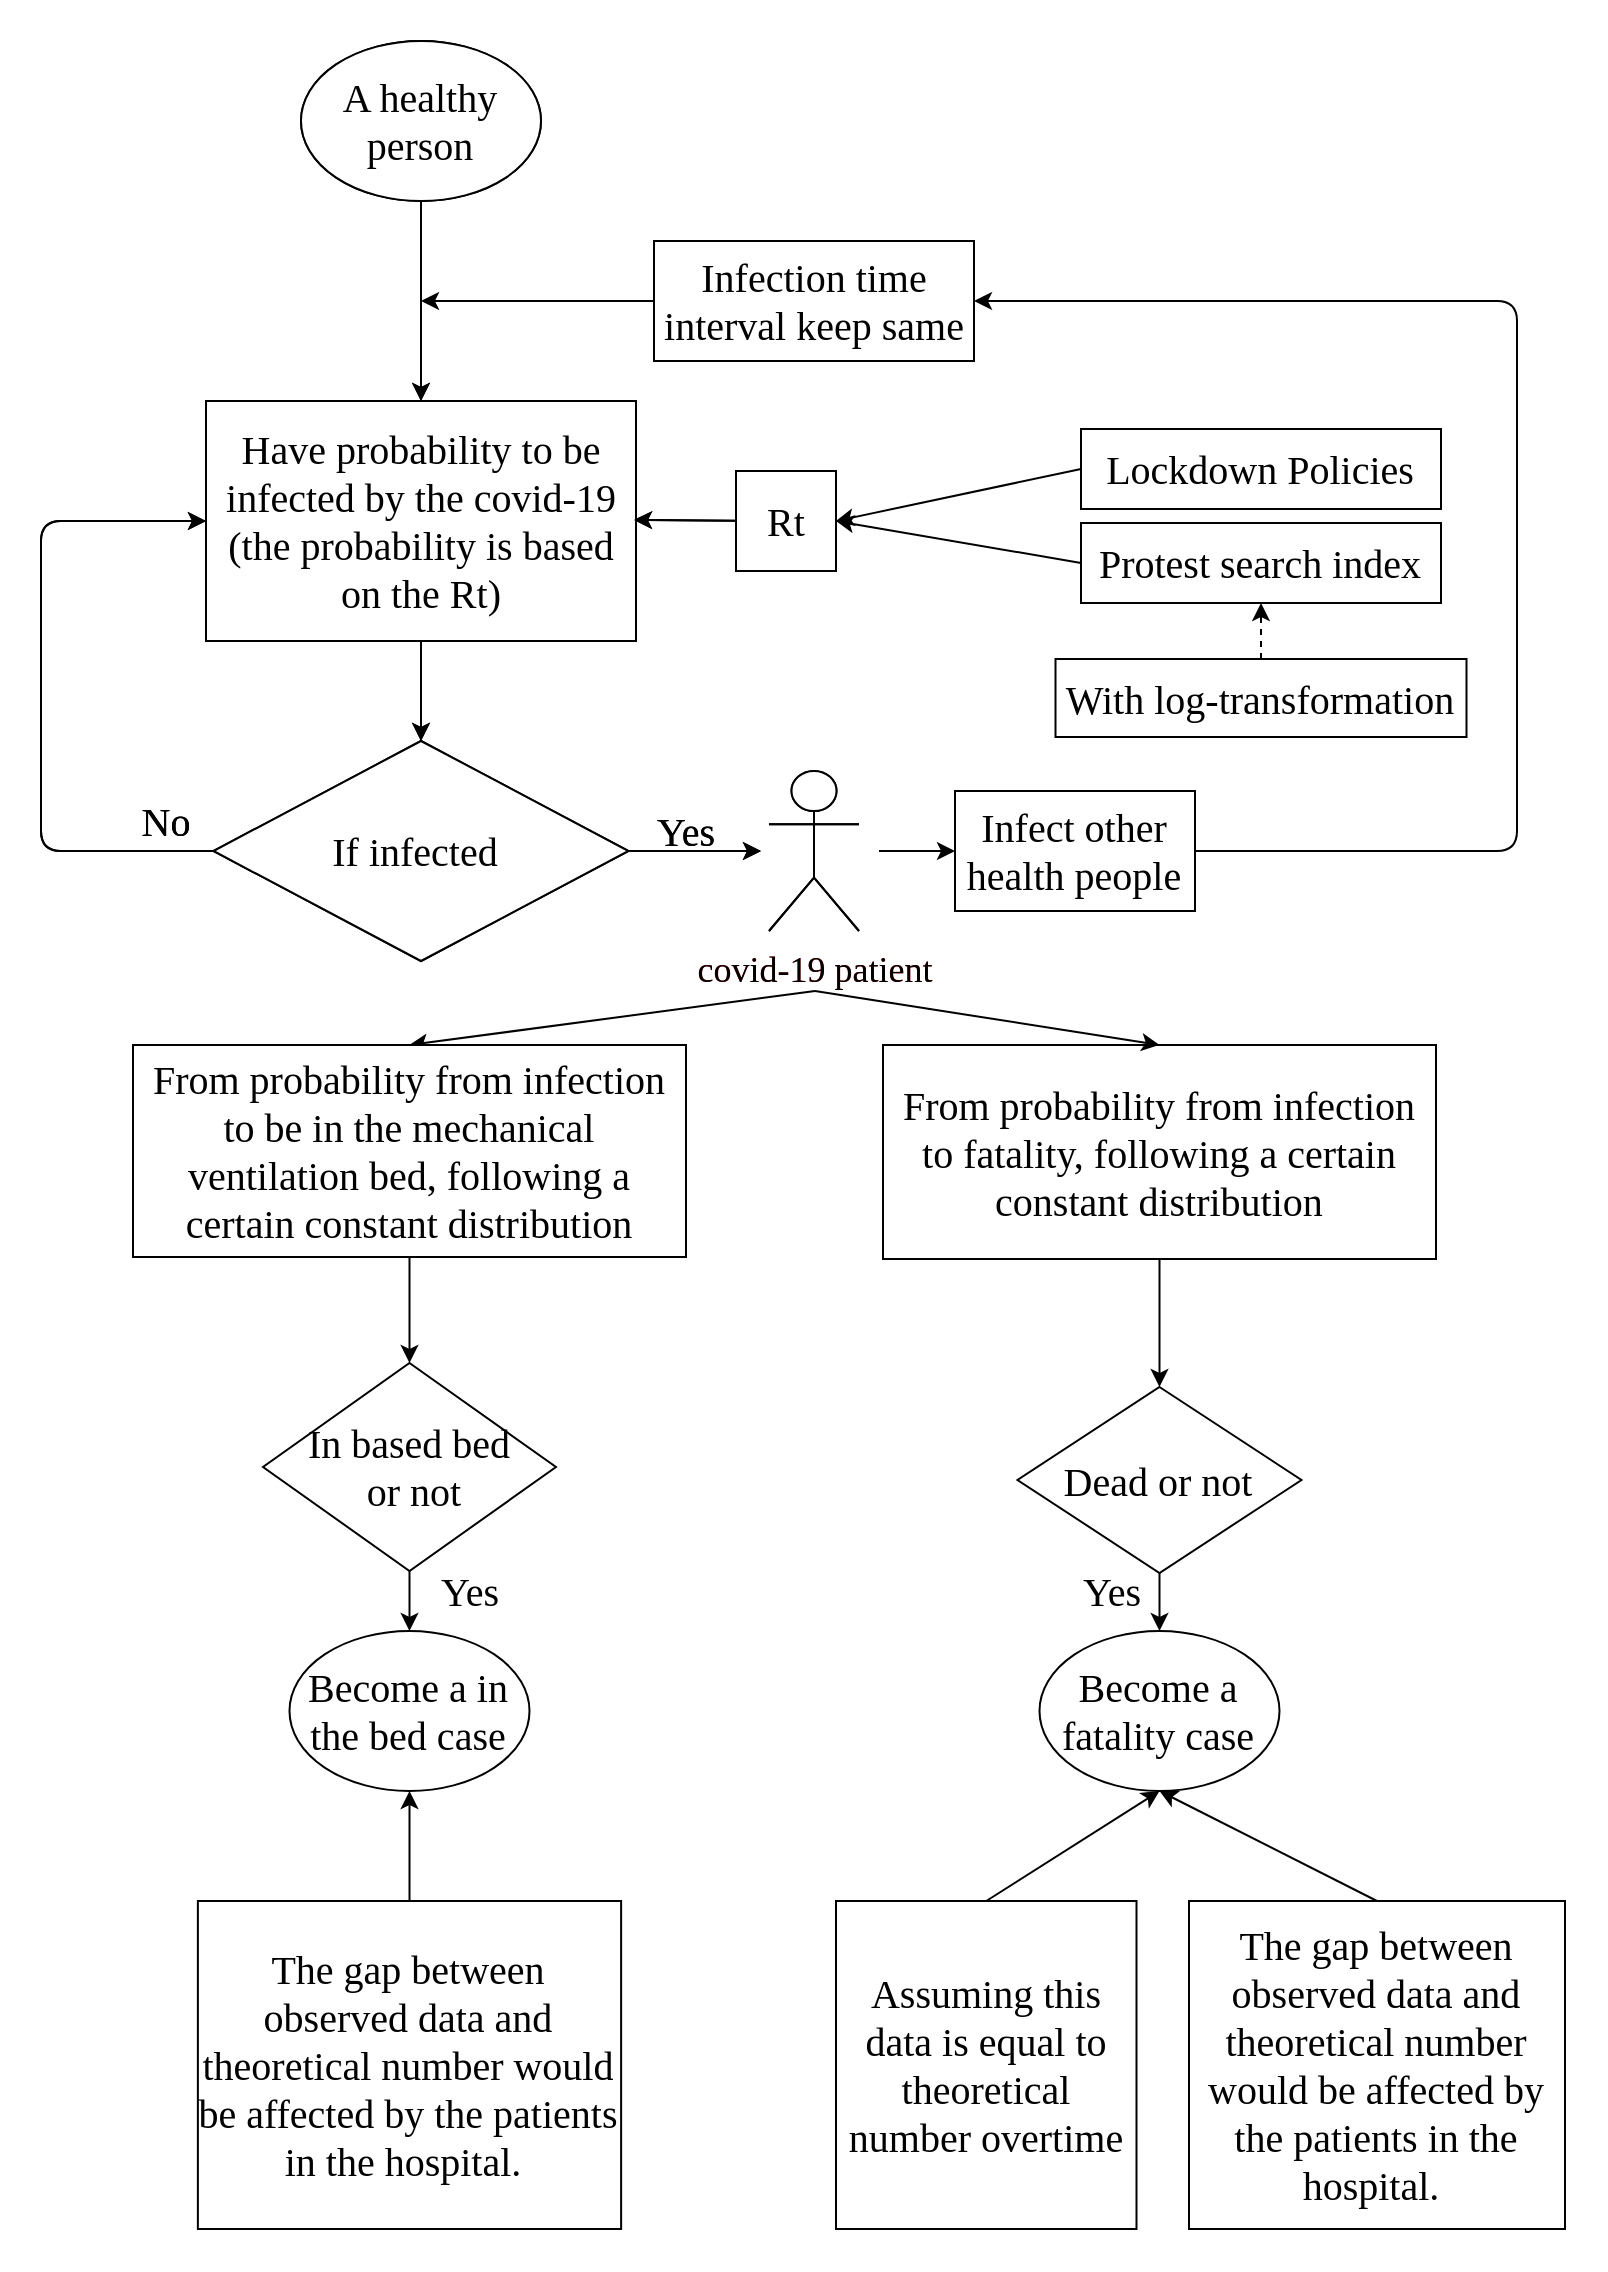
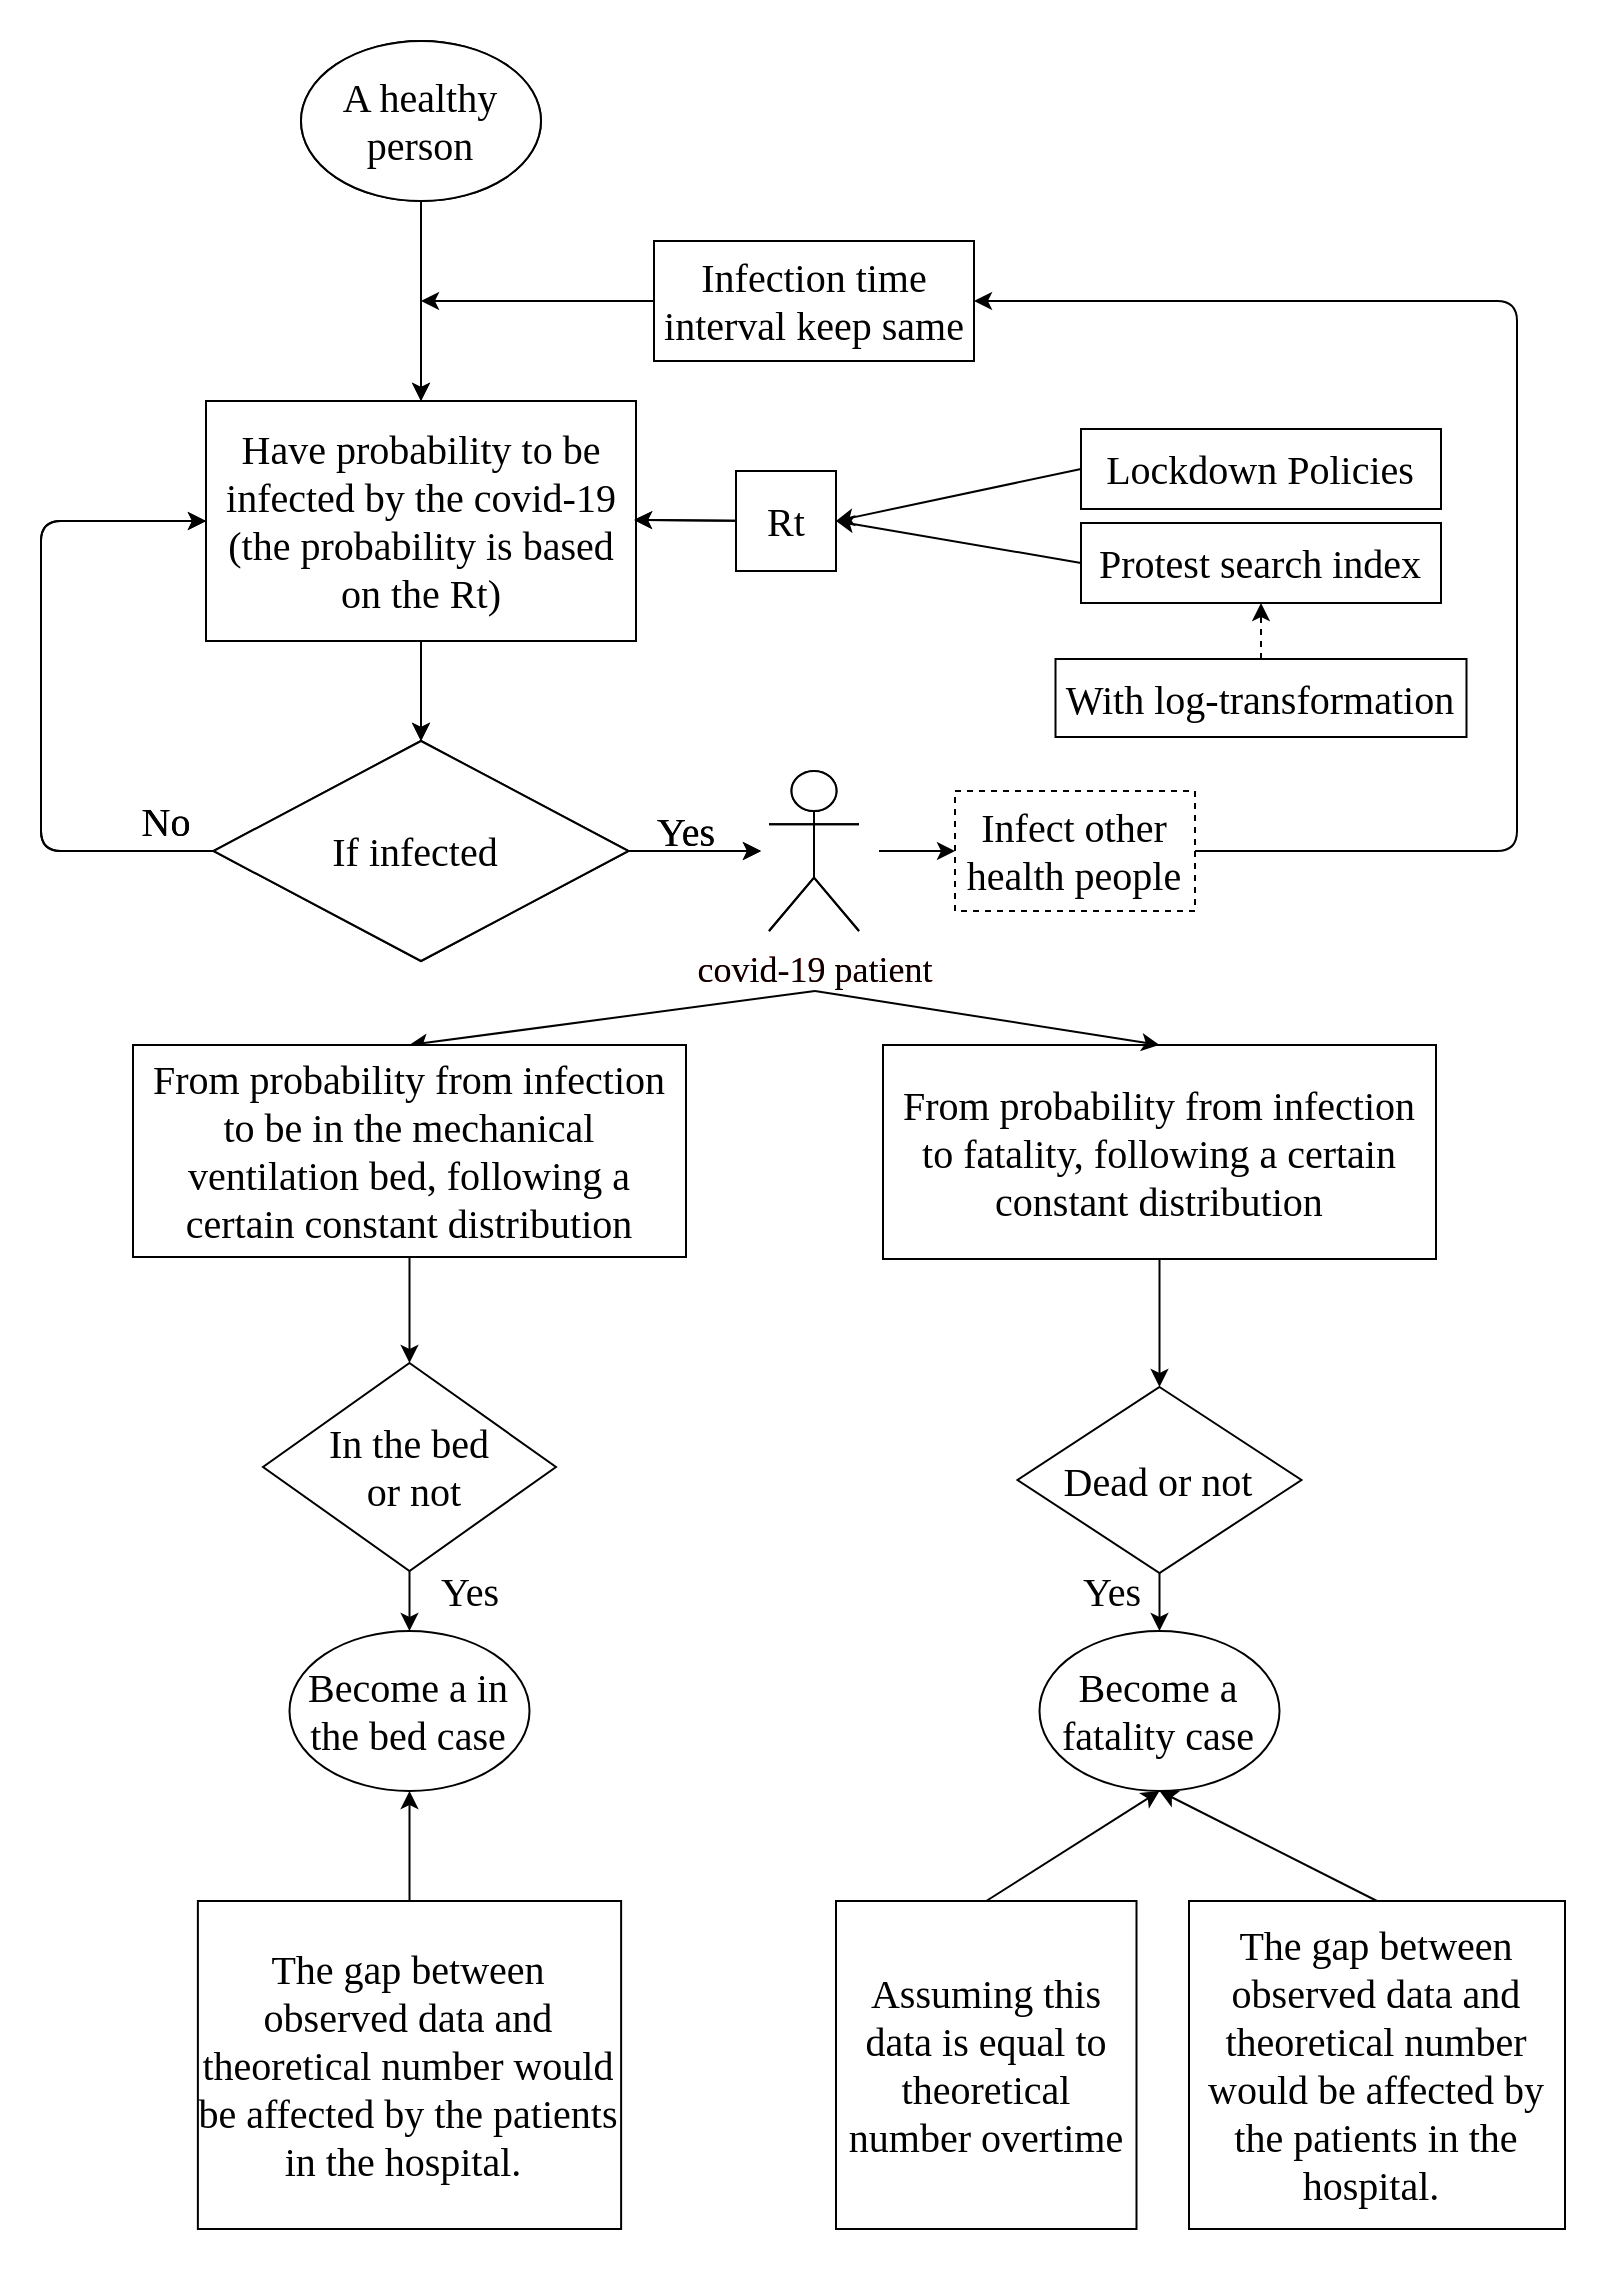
(1075, 851) -> (1075, 851)
(410, 1467) -> (410, 1467)
